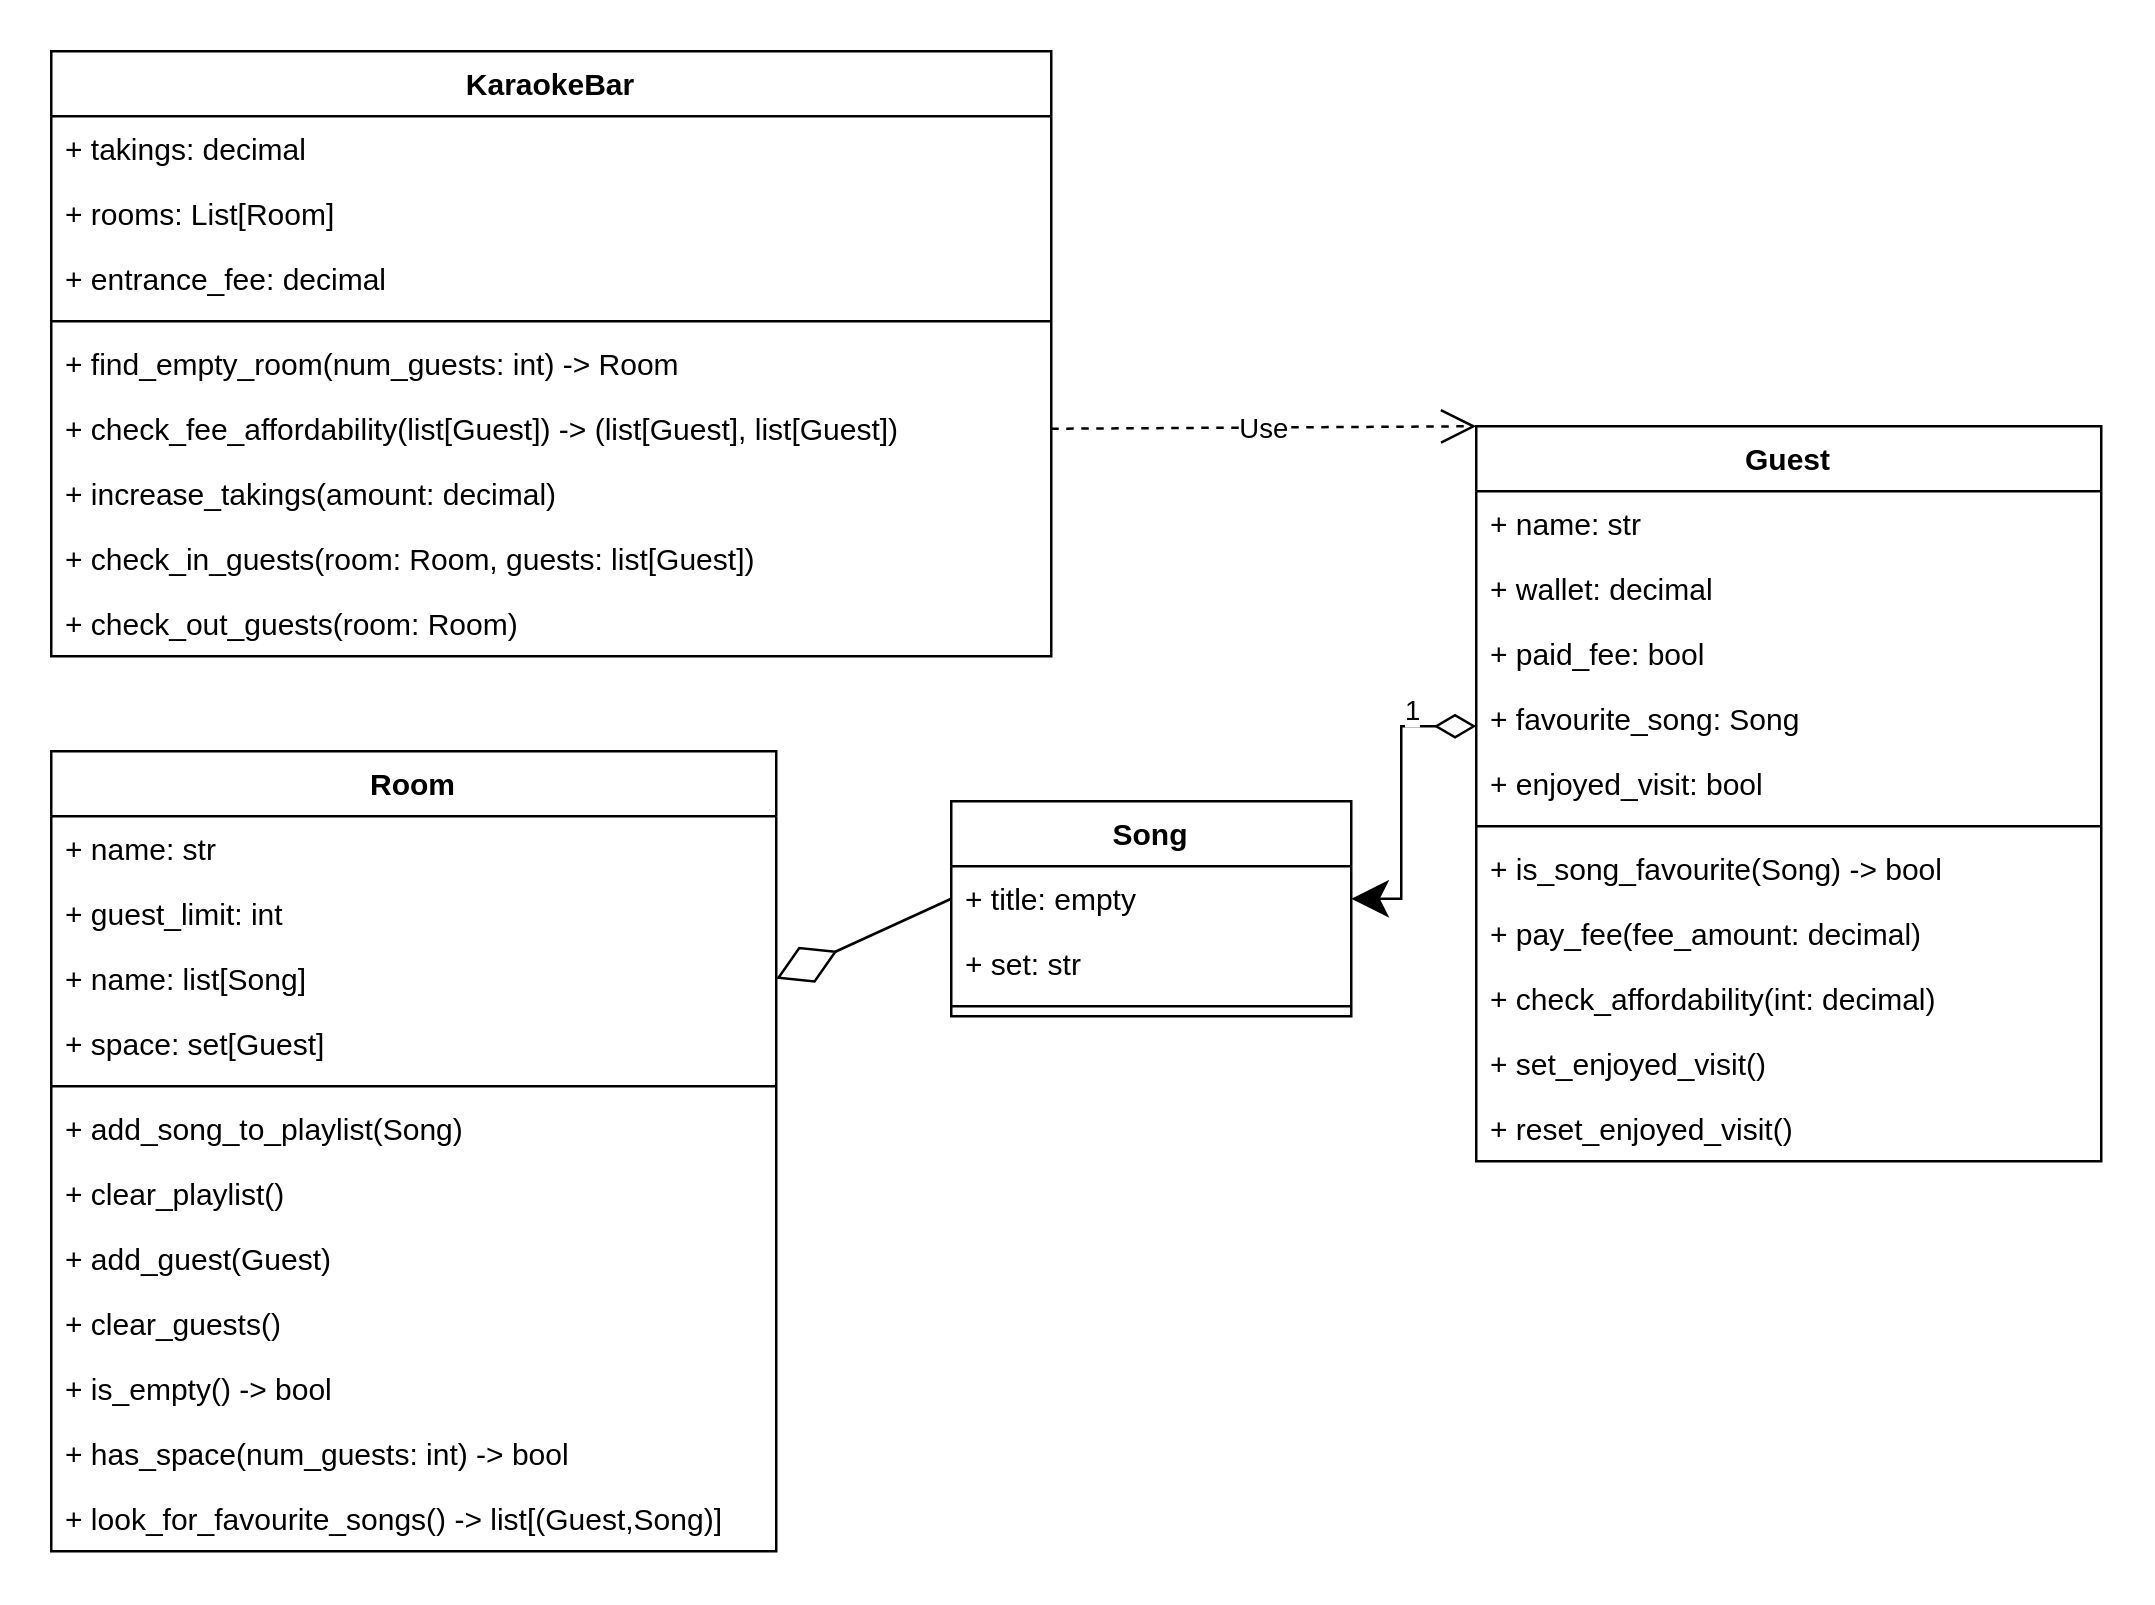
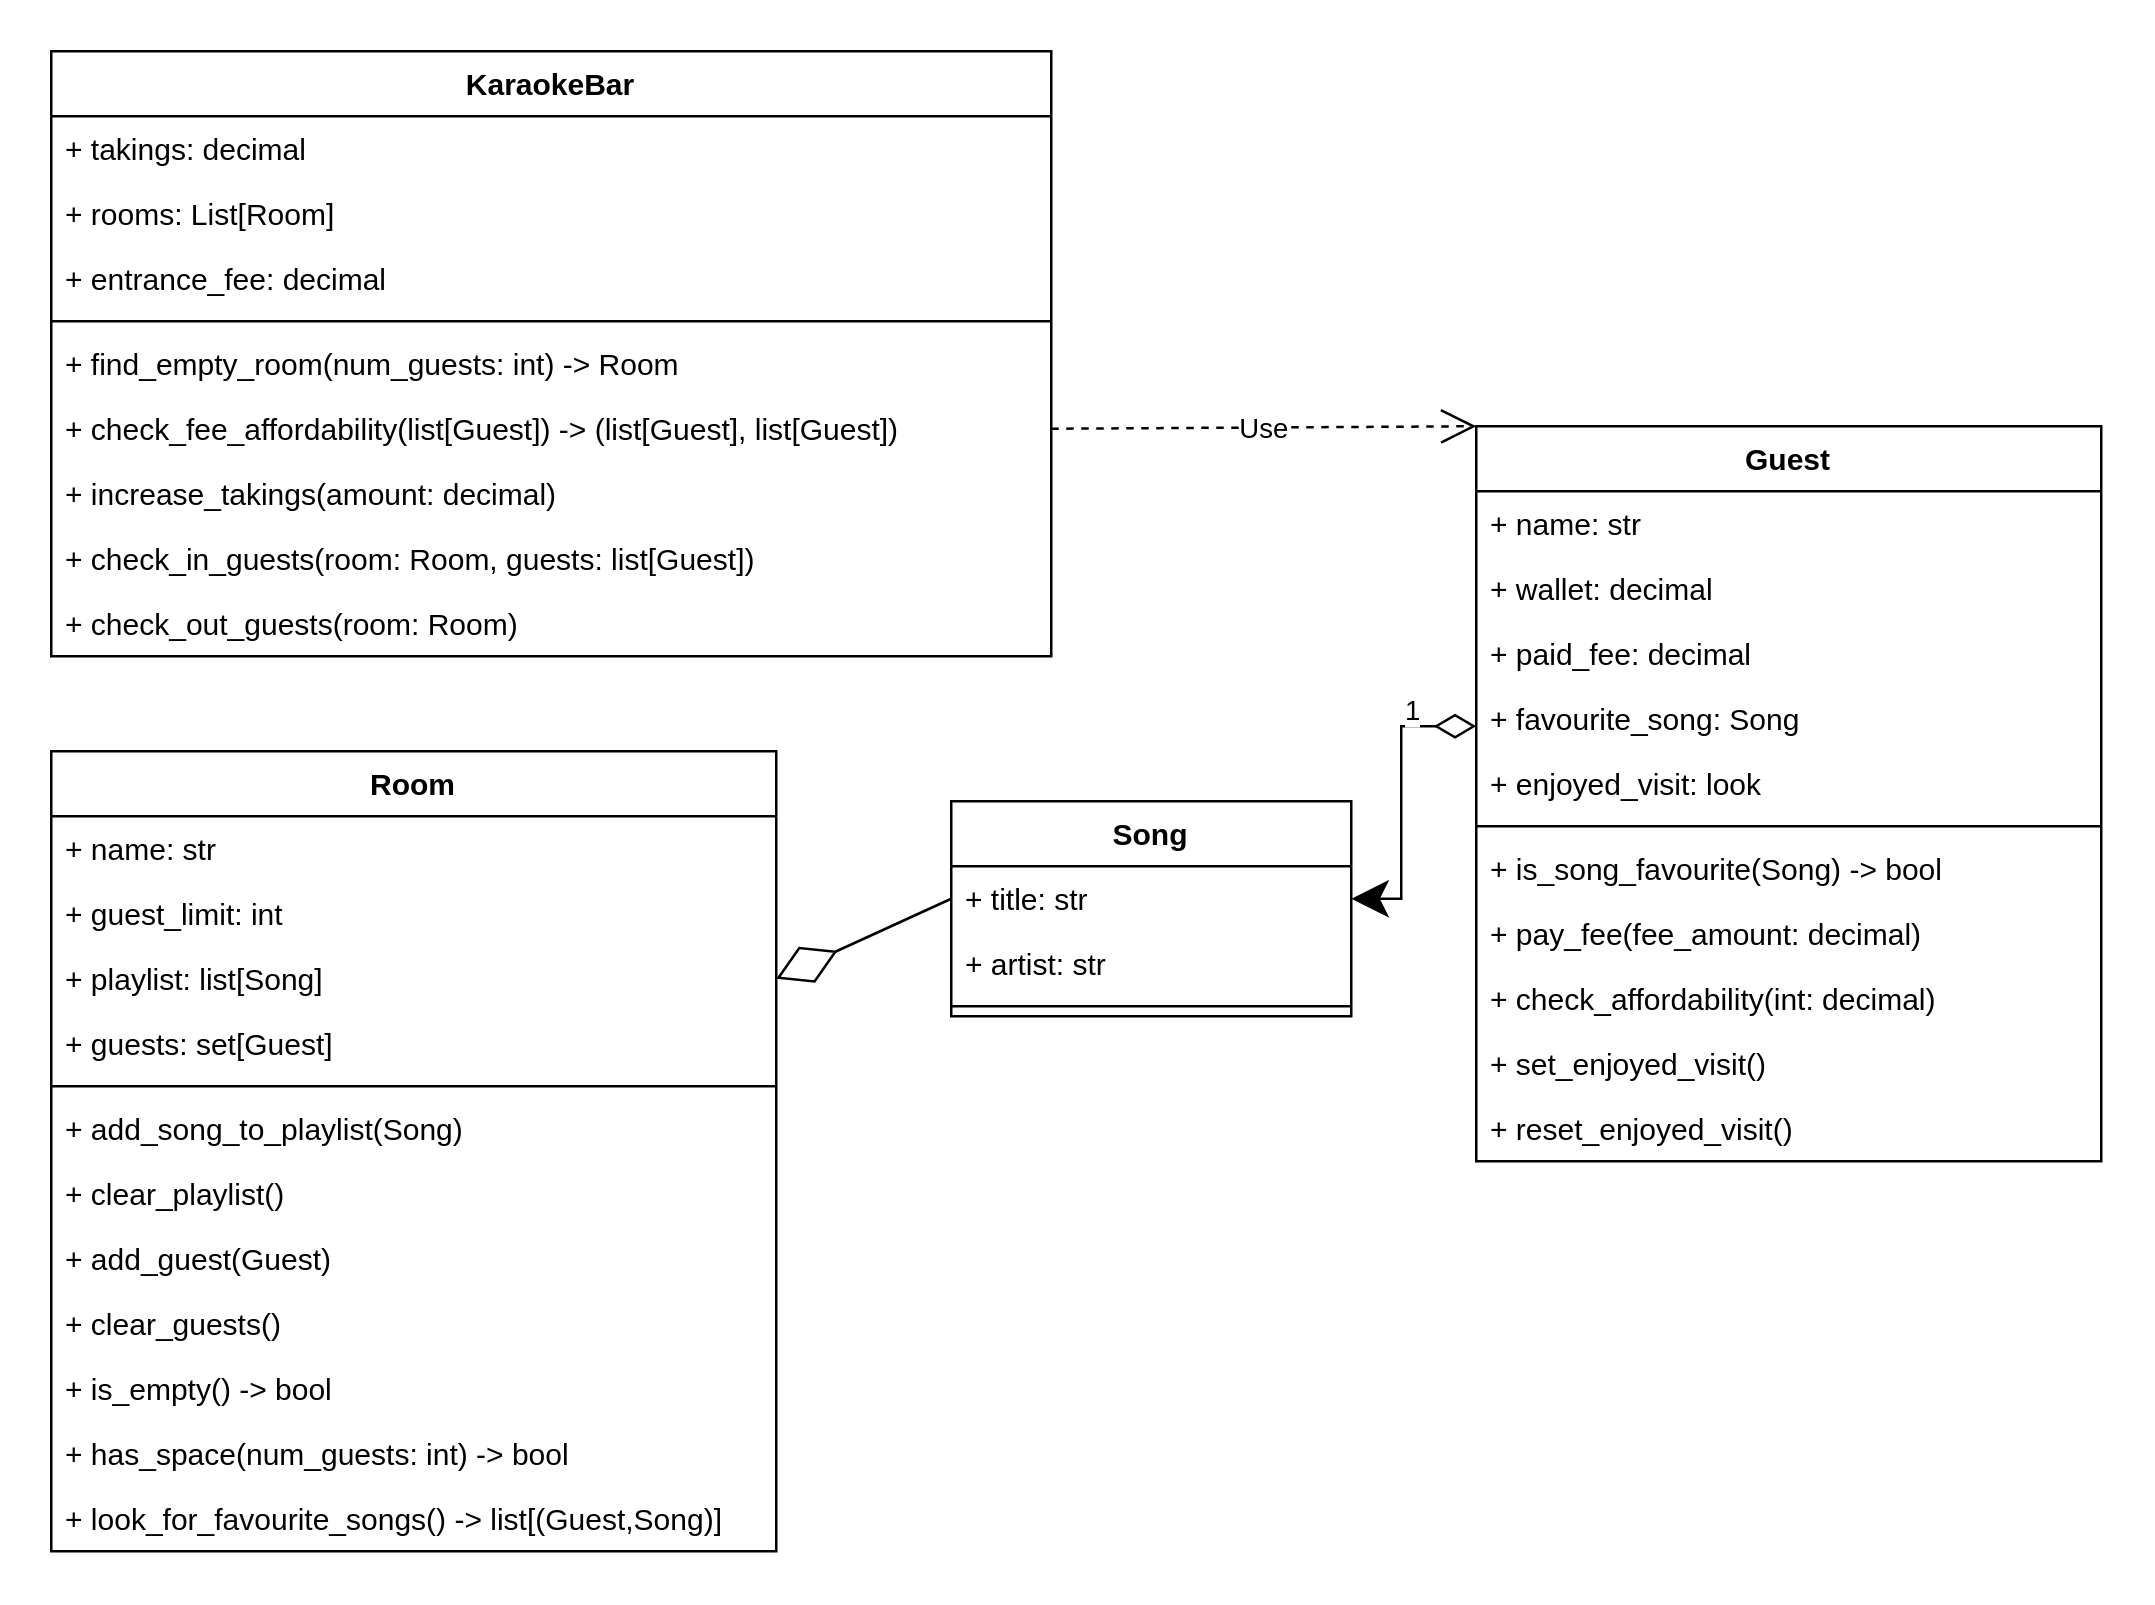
(1605, 655) -> (1626, 655)
(1643, 785) -> (1643, 785)
(1063, 900) -> (1046, 900)
(1037, 965) -> (1059, 965)
(197, 980) -> (219, 980)
(213, 1045) -> (221, 1045)
